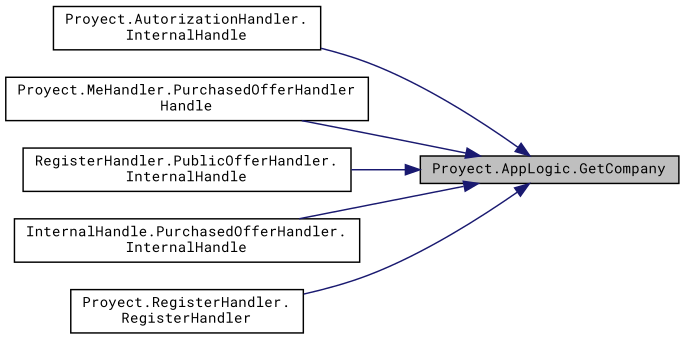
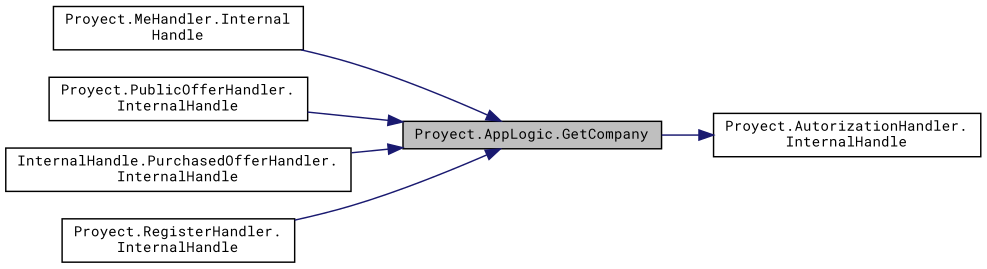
(424, 89) -> (680, 135)
(187, 99) -> (178, 28)
(187, 170) -> (178, 99)
(187, 311) -> (178, 240)
